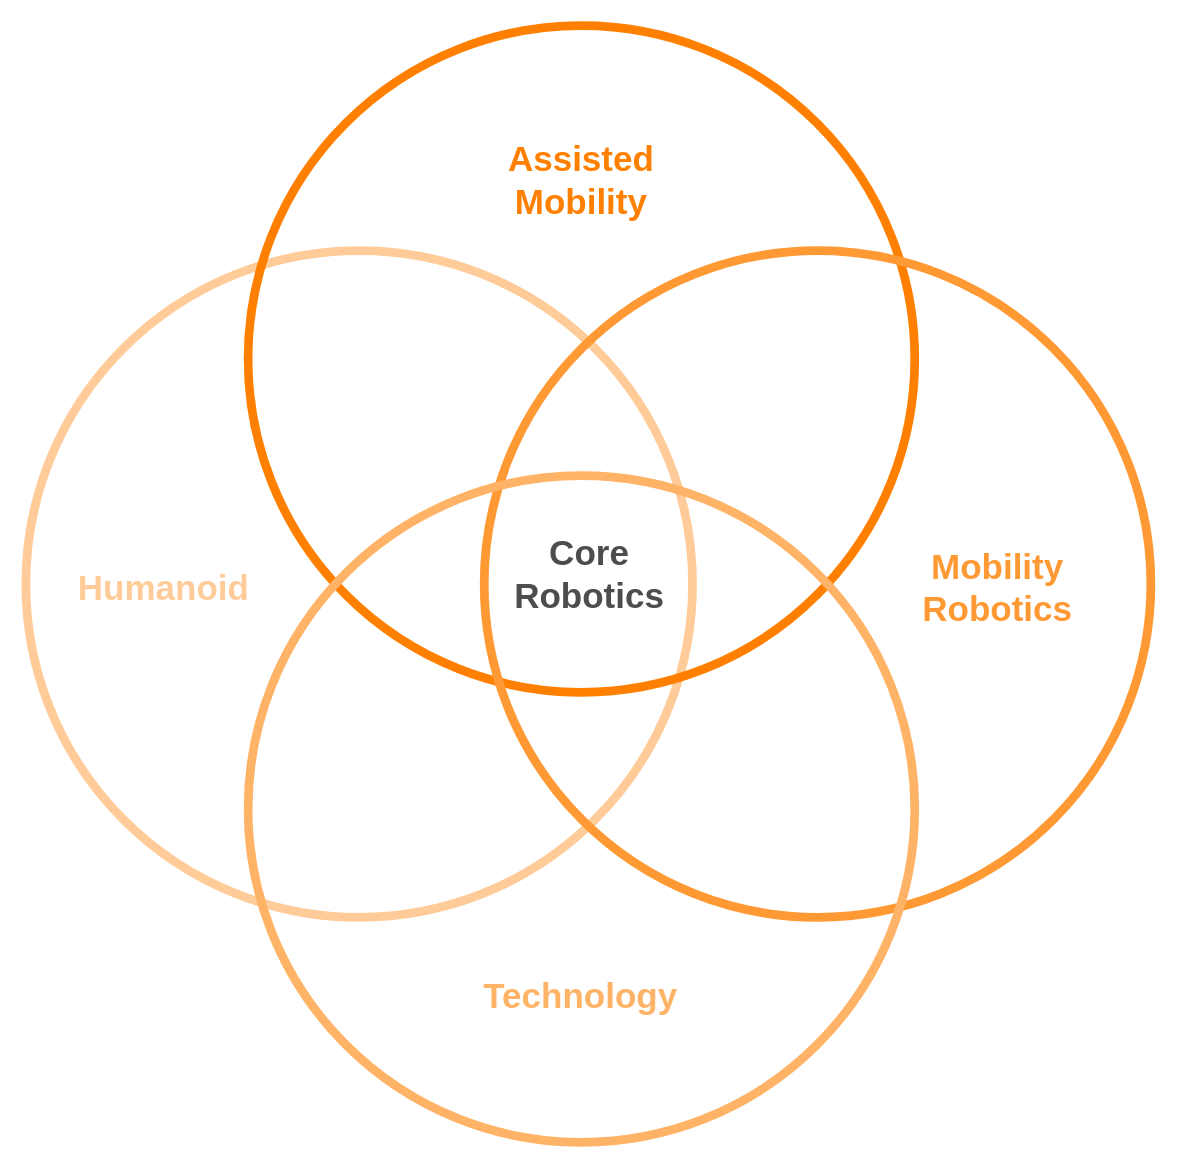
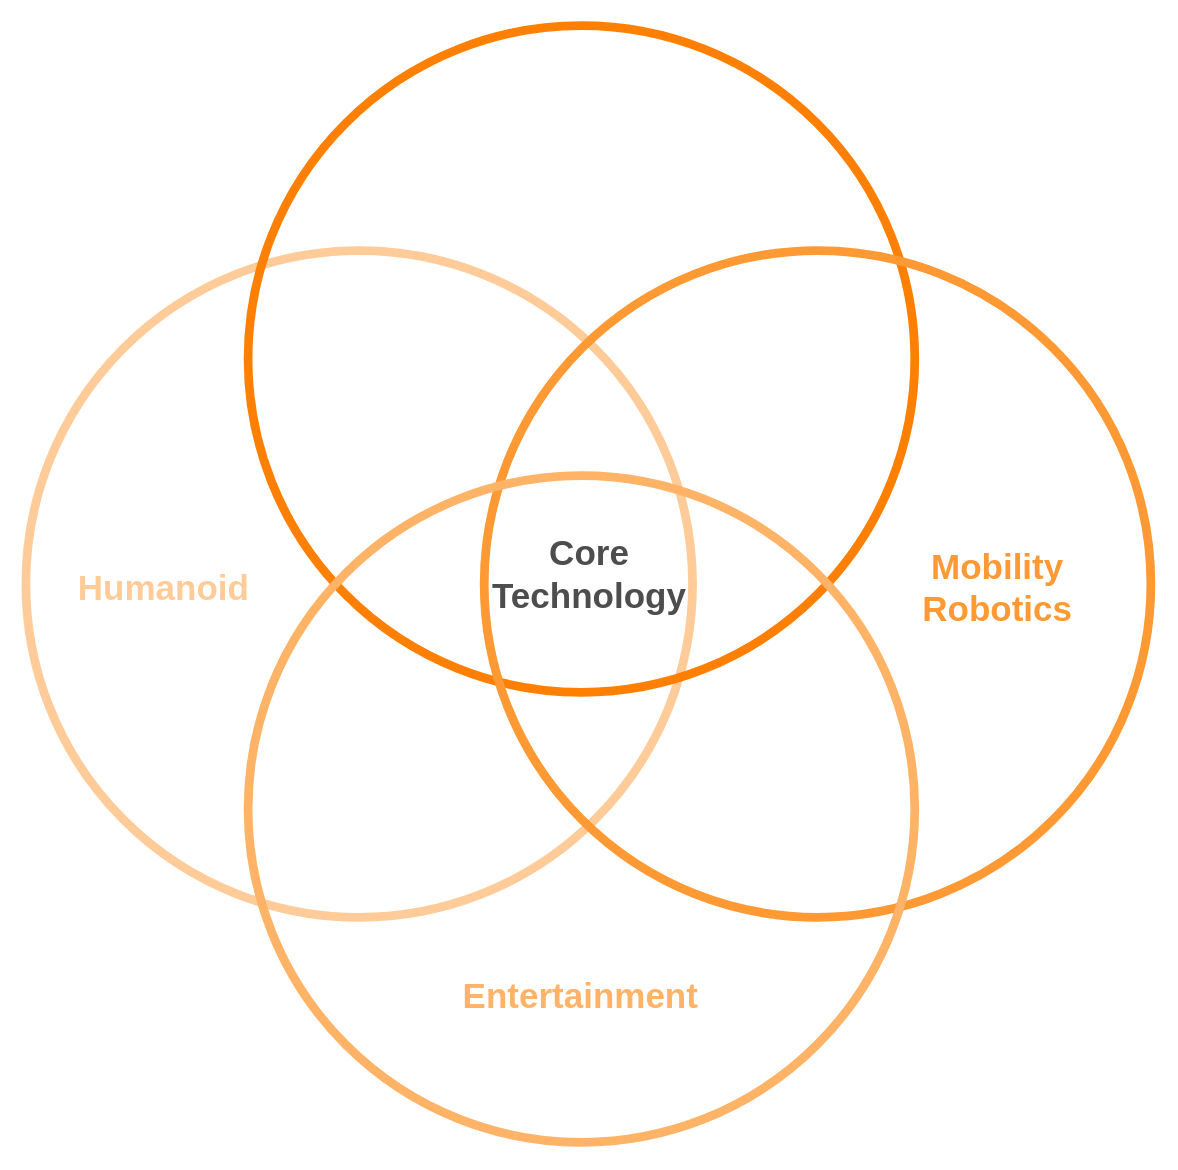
(581, 180) -> none
(589, 574) -> (589, 574)
(581, 996) -> (581, 996)
